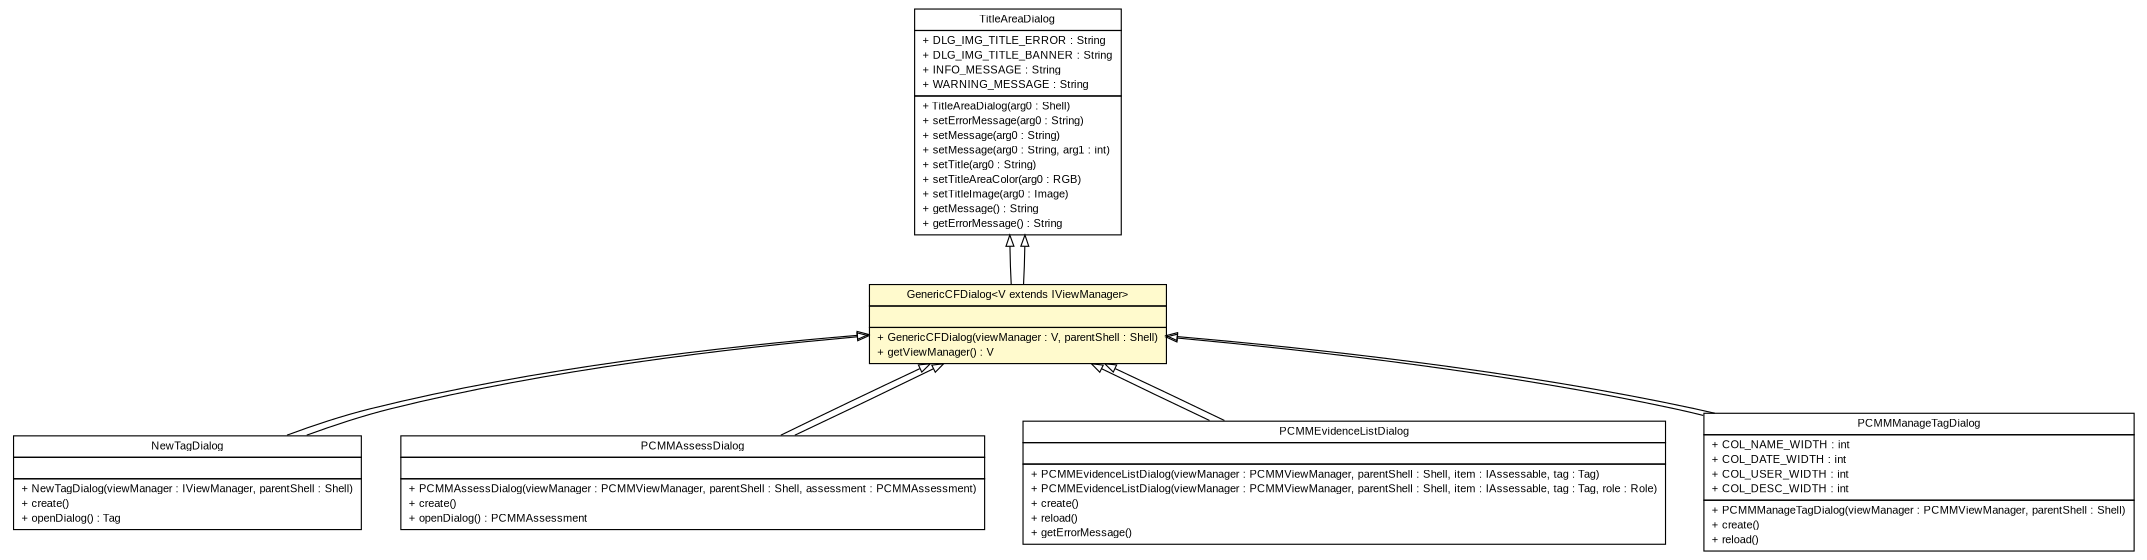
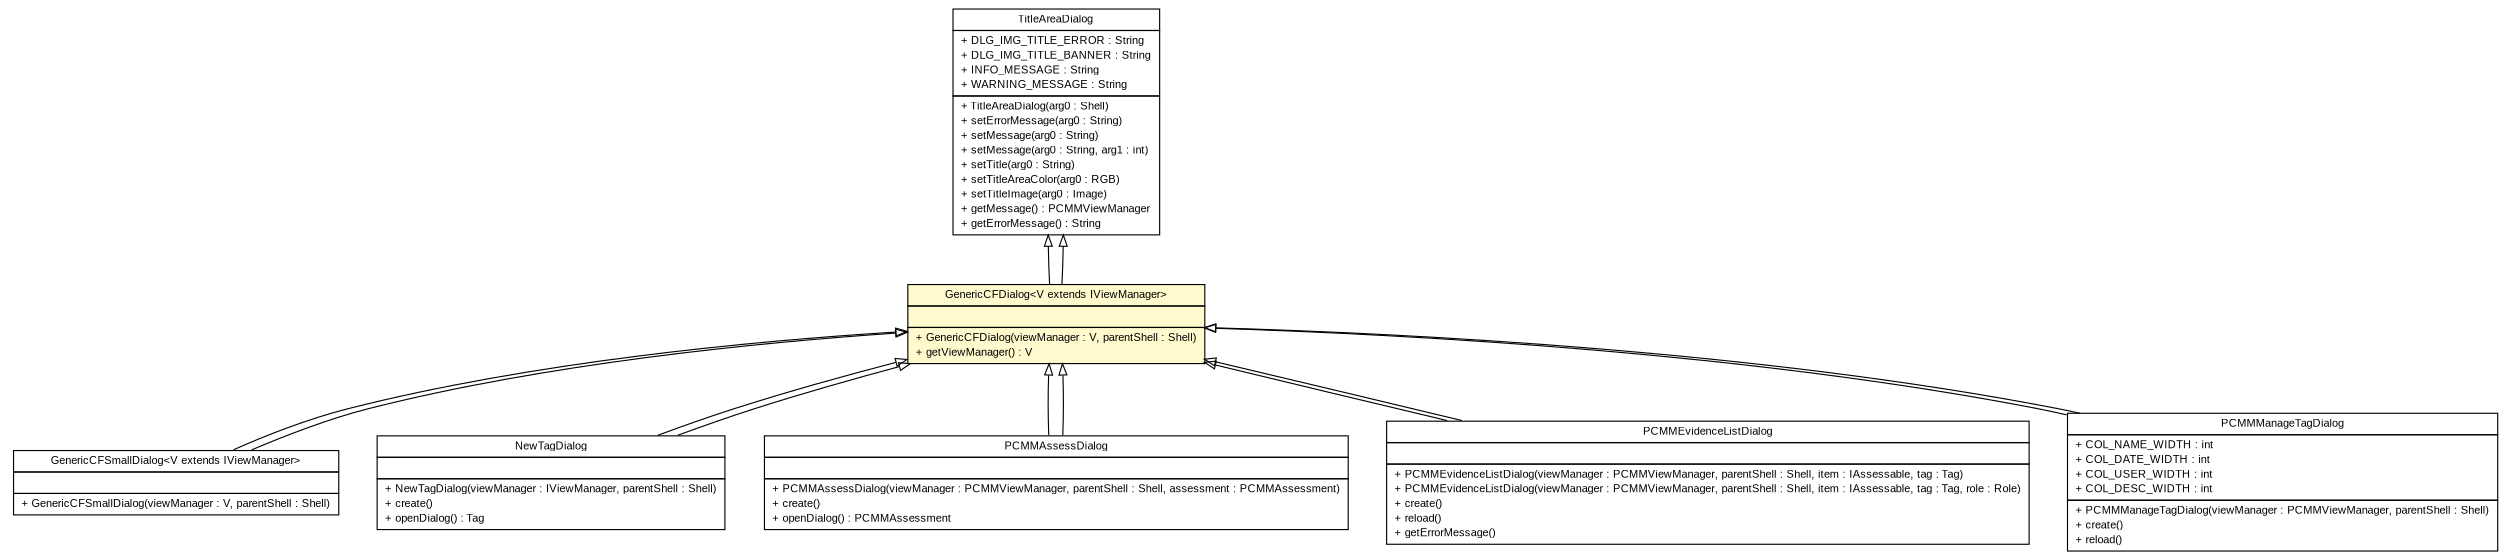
(981, 209) -> (1056, 209)
none -> (176, 482)
